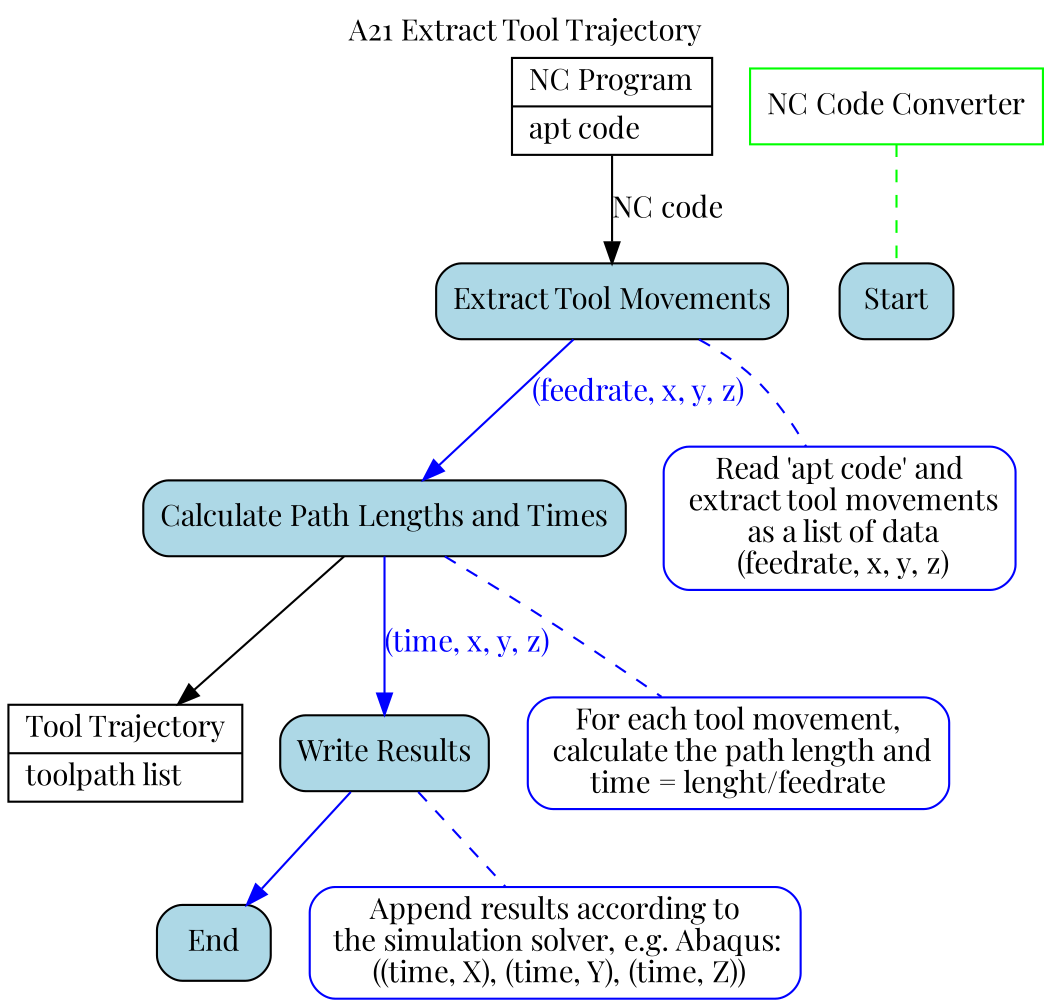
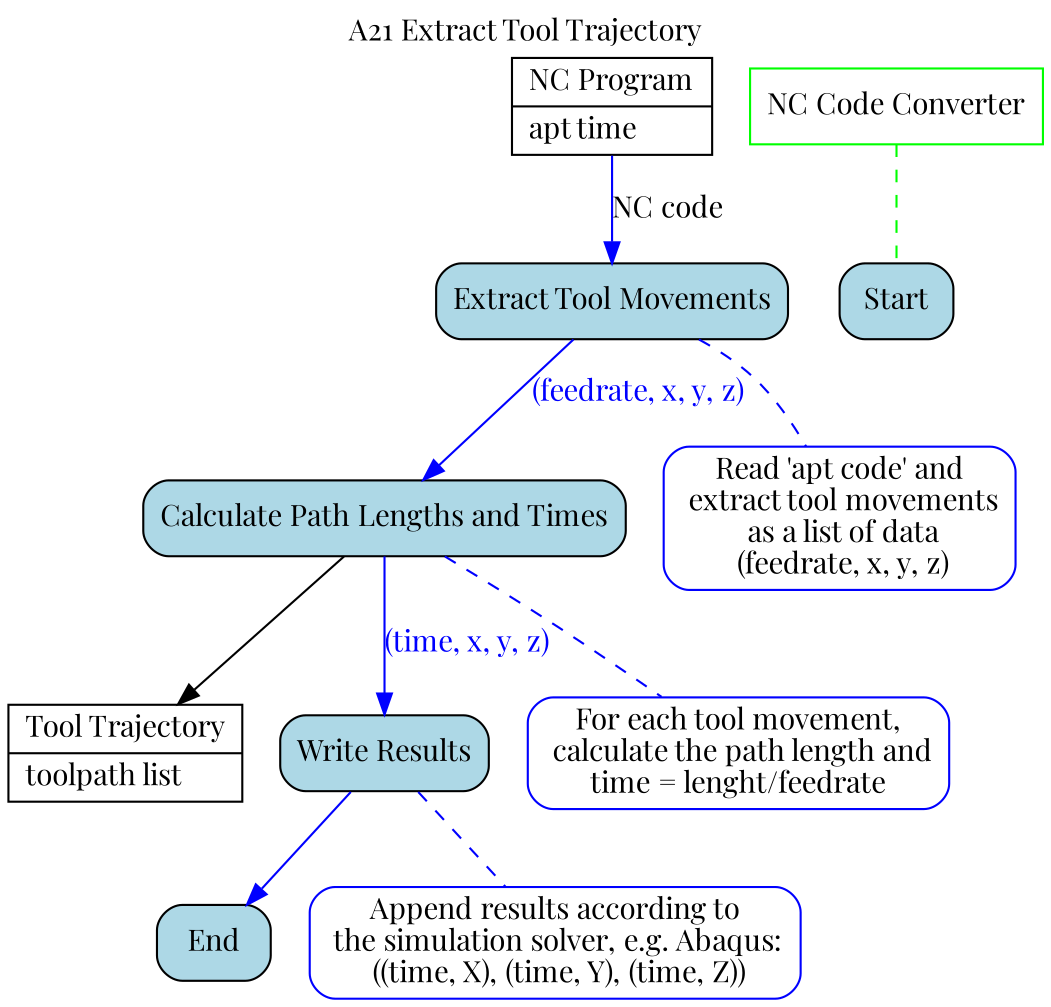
(589, 130) -> (587, 130)
(612, 199) -> (612, 199)
